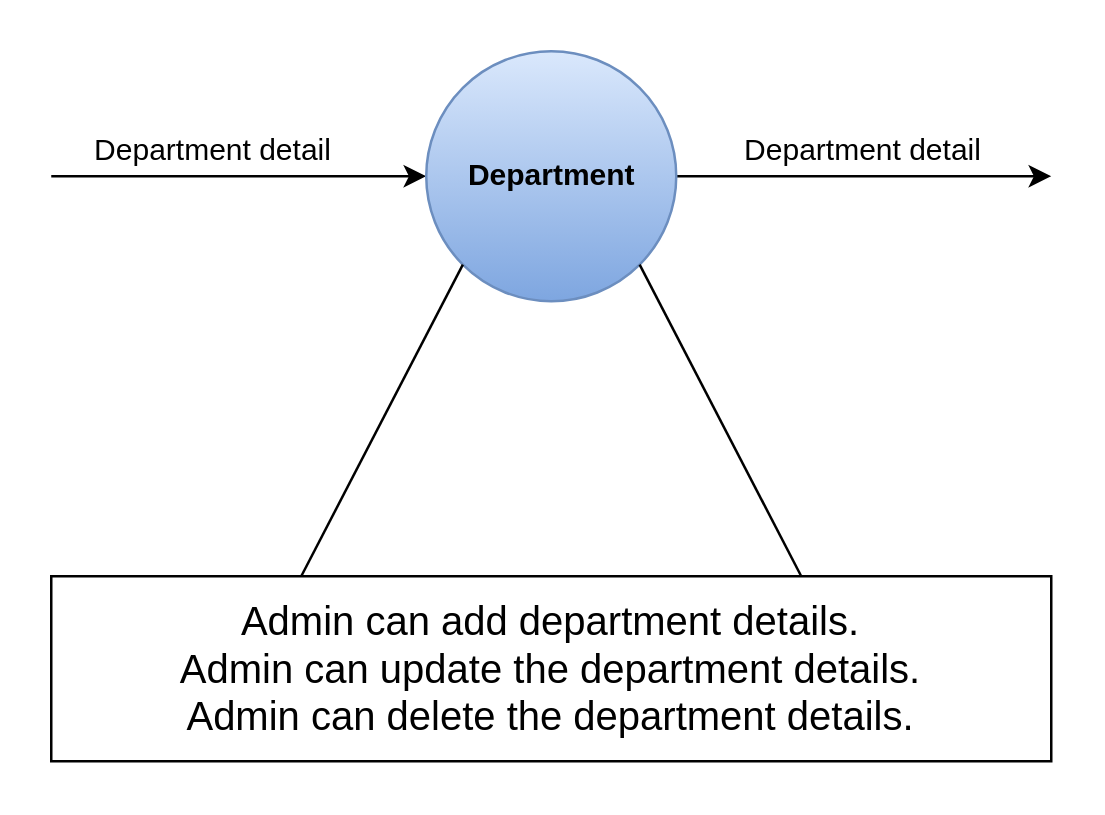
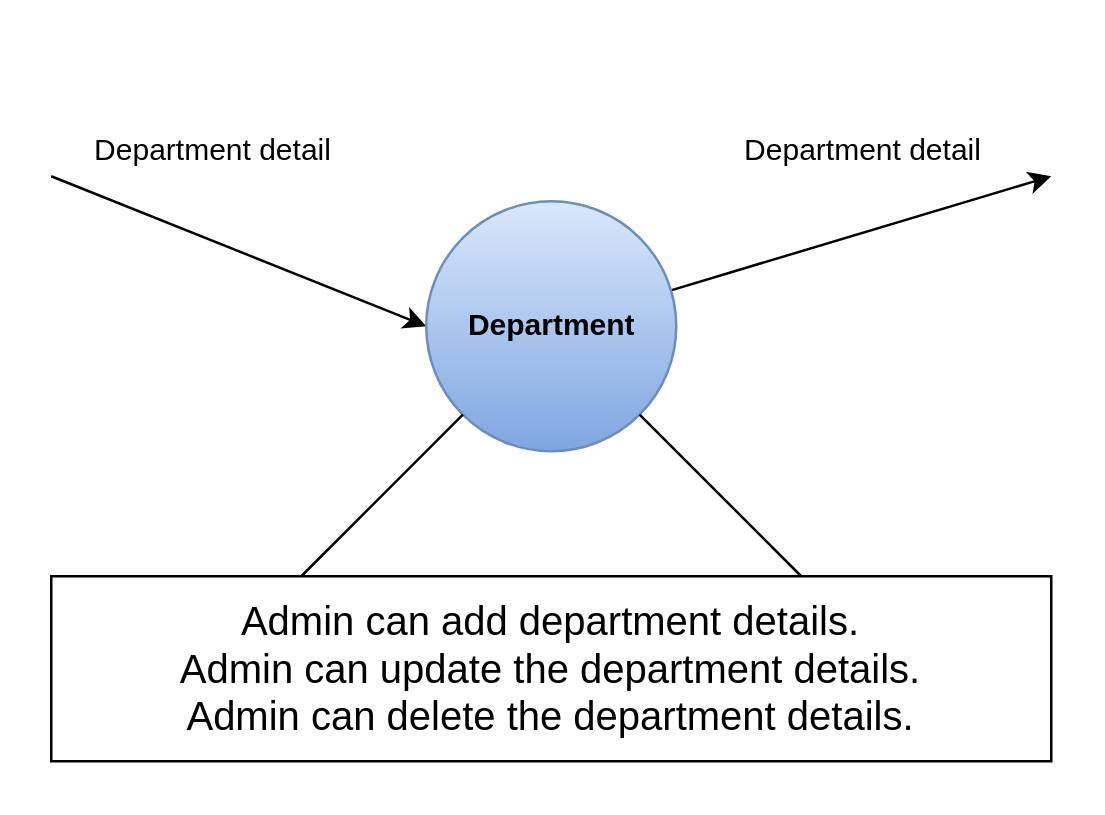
(551, 176) -> (551, 326)
